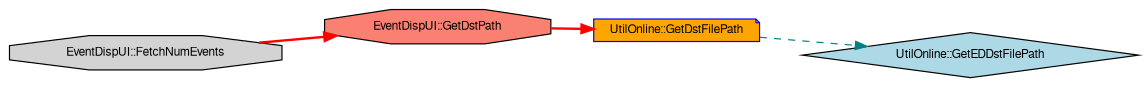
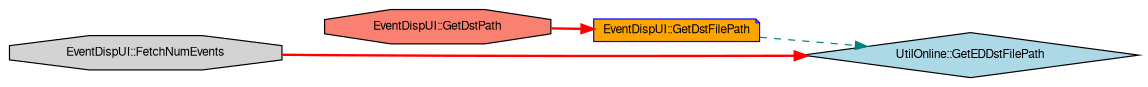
(677, 30) -> (677, 30)
(292, 40) -> (538, 56)
